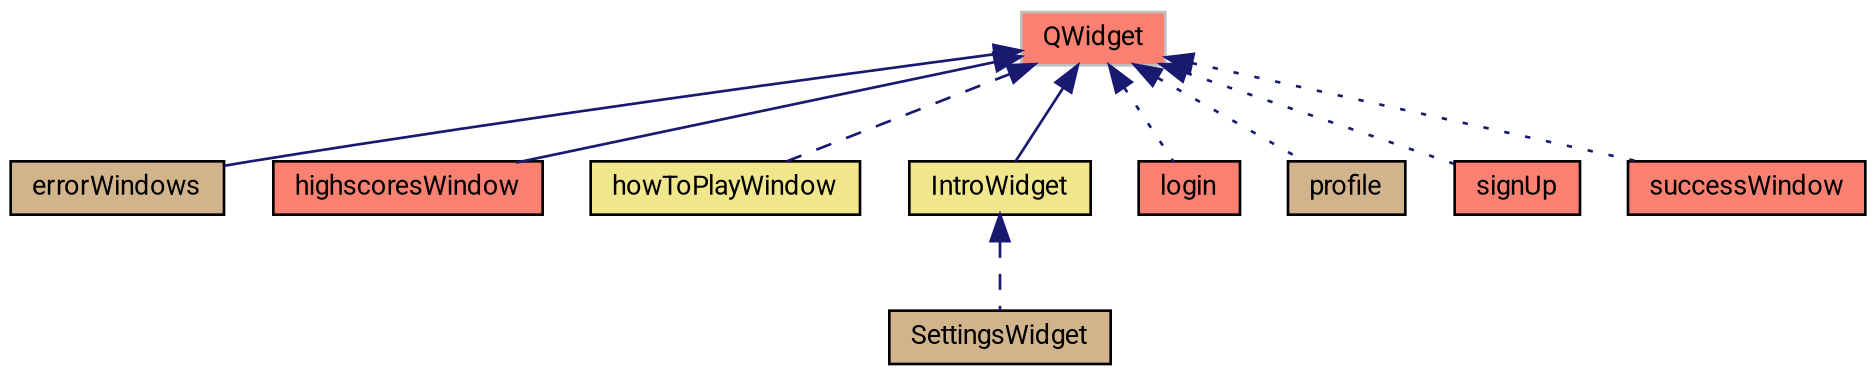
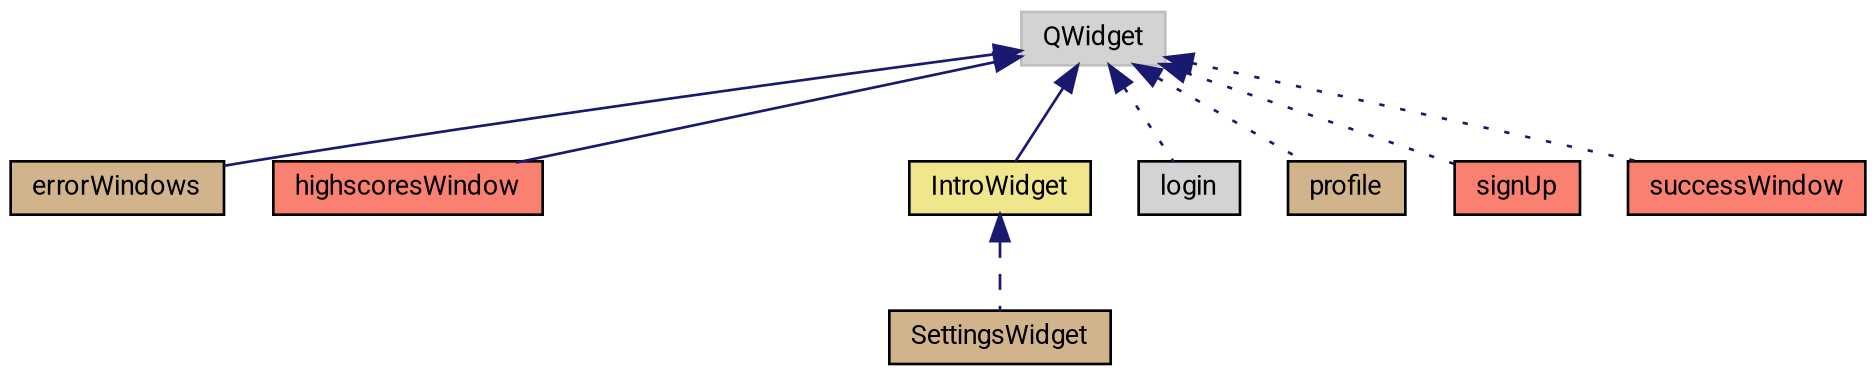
(1093, 39) -> (1093, 39)
(725, 188) -> none
(1189, 188) -> (1189, 188)
